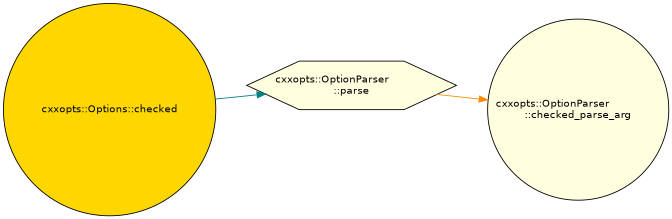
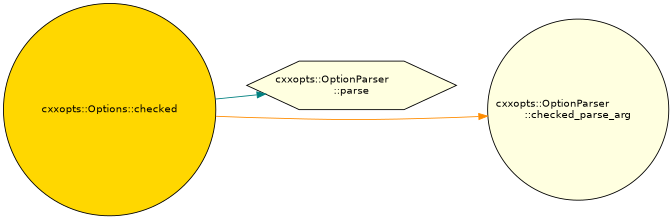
(458, 97) -> (347, 120)
